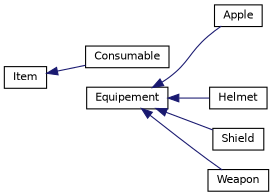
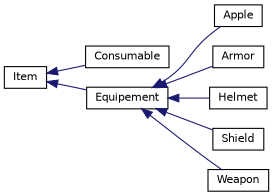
none -> (238, 57)
none -> (72, 87)
